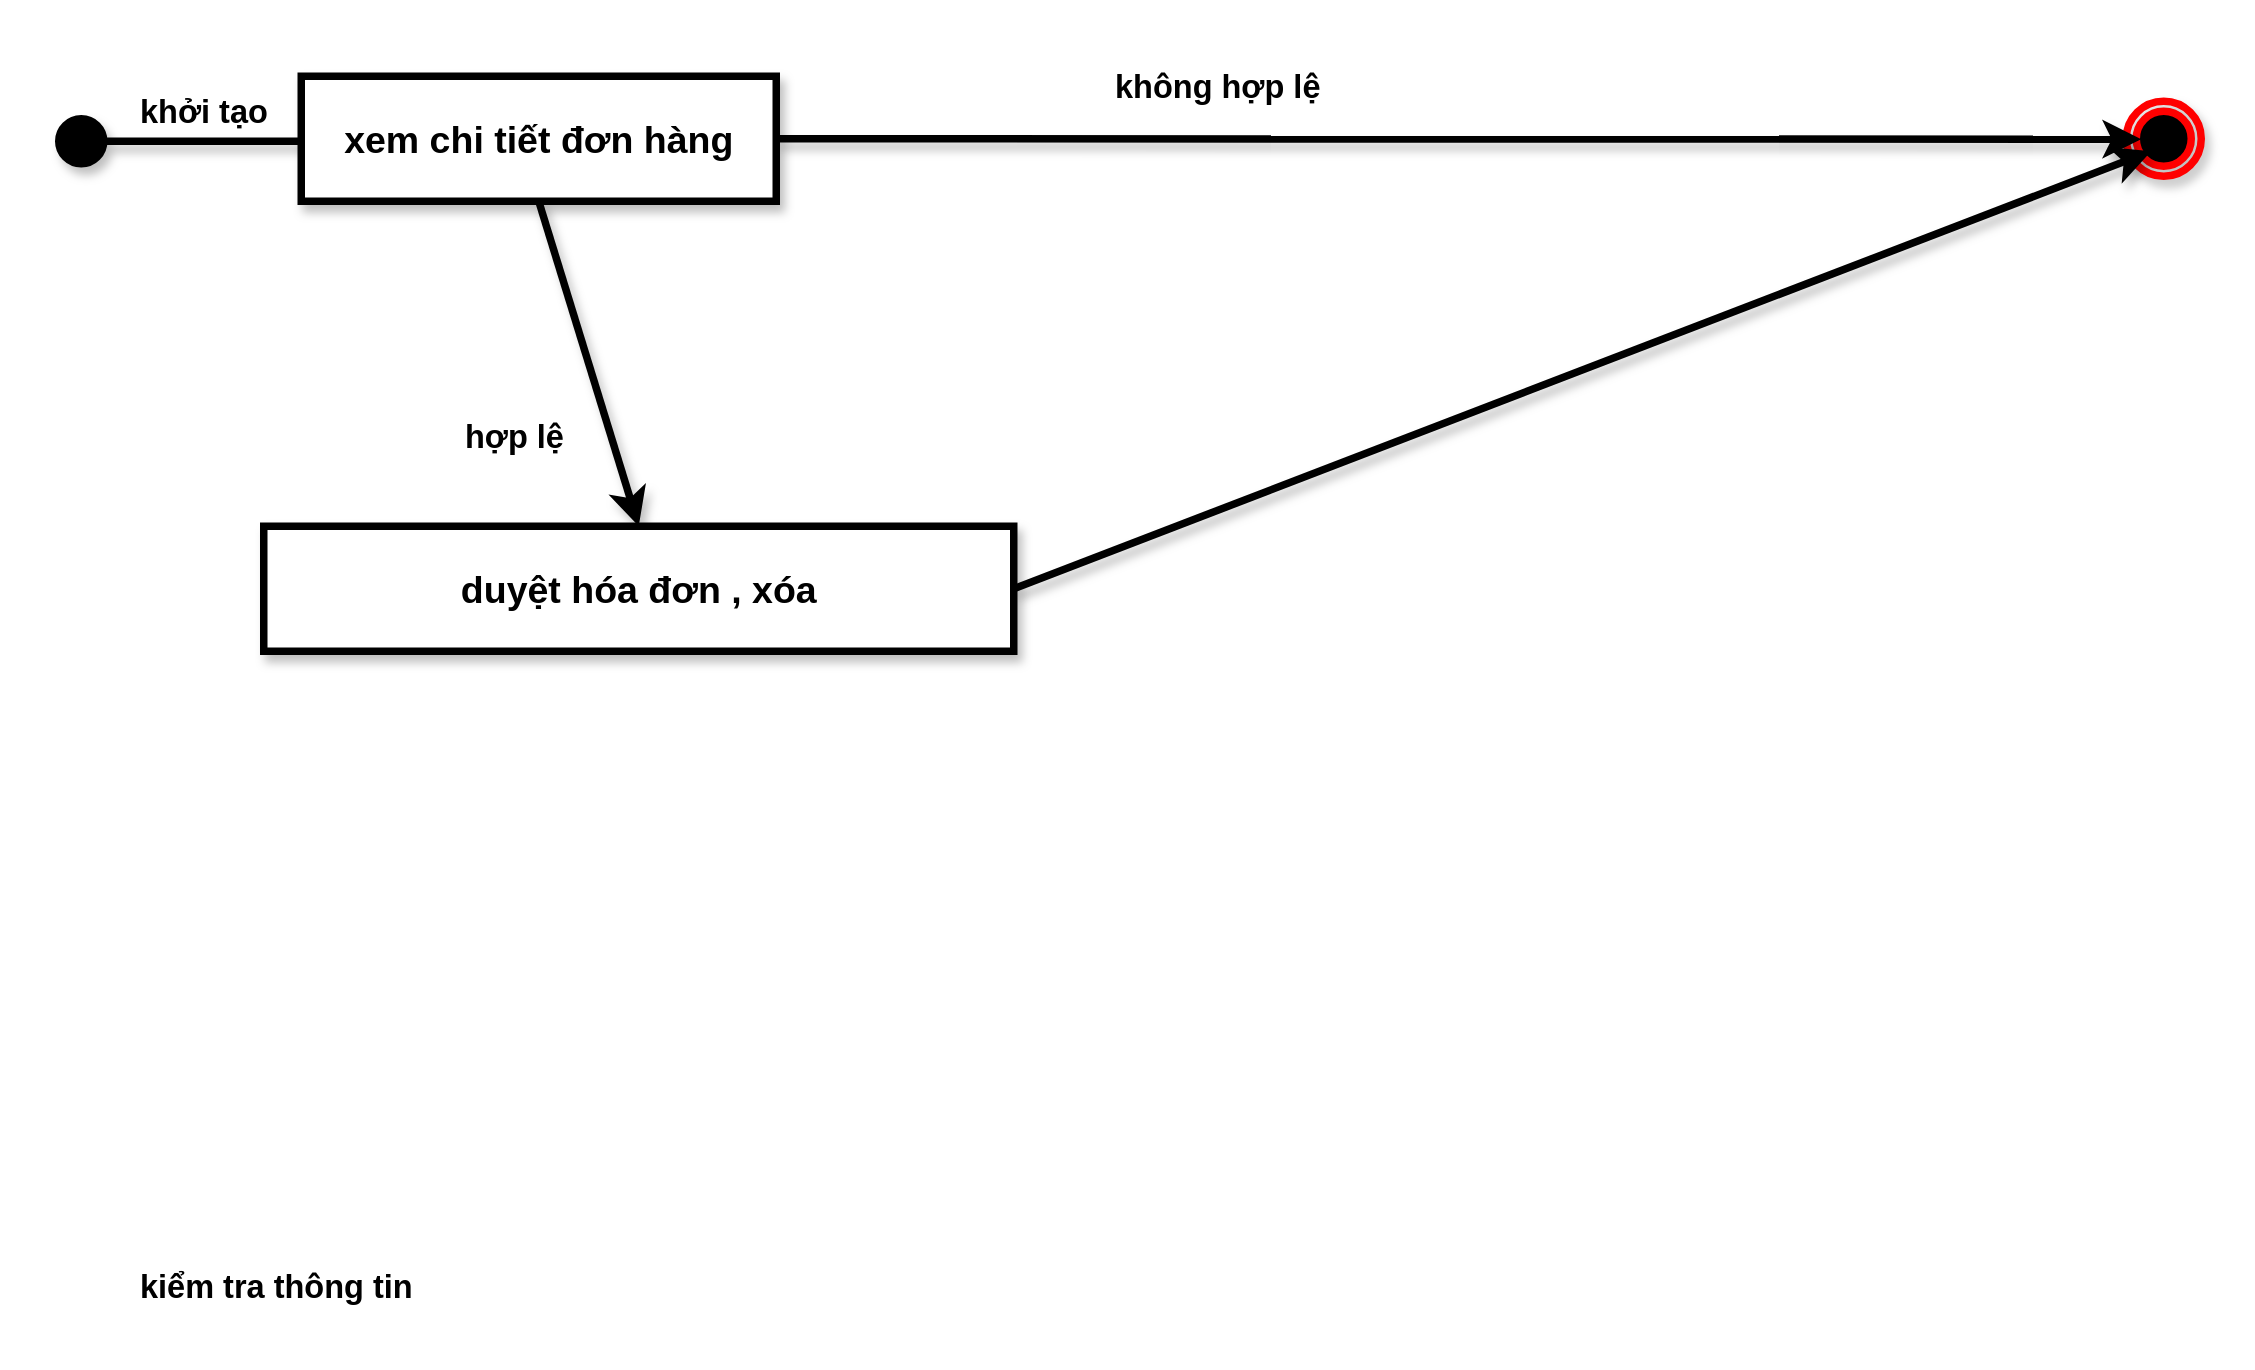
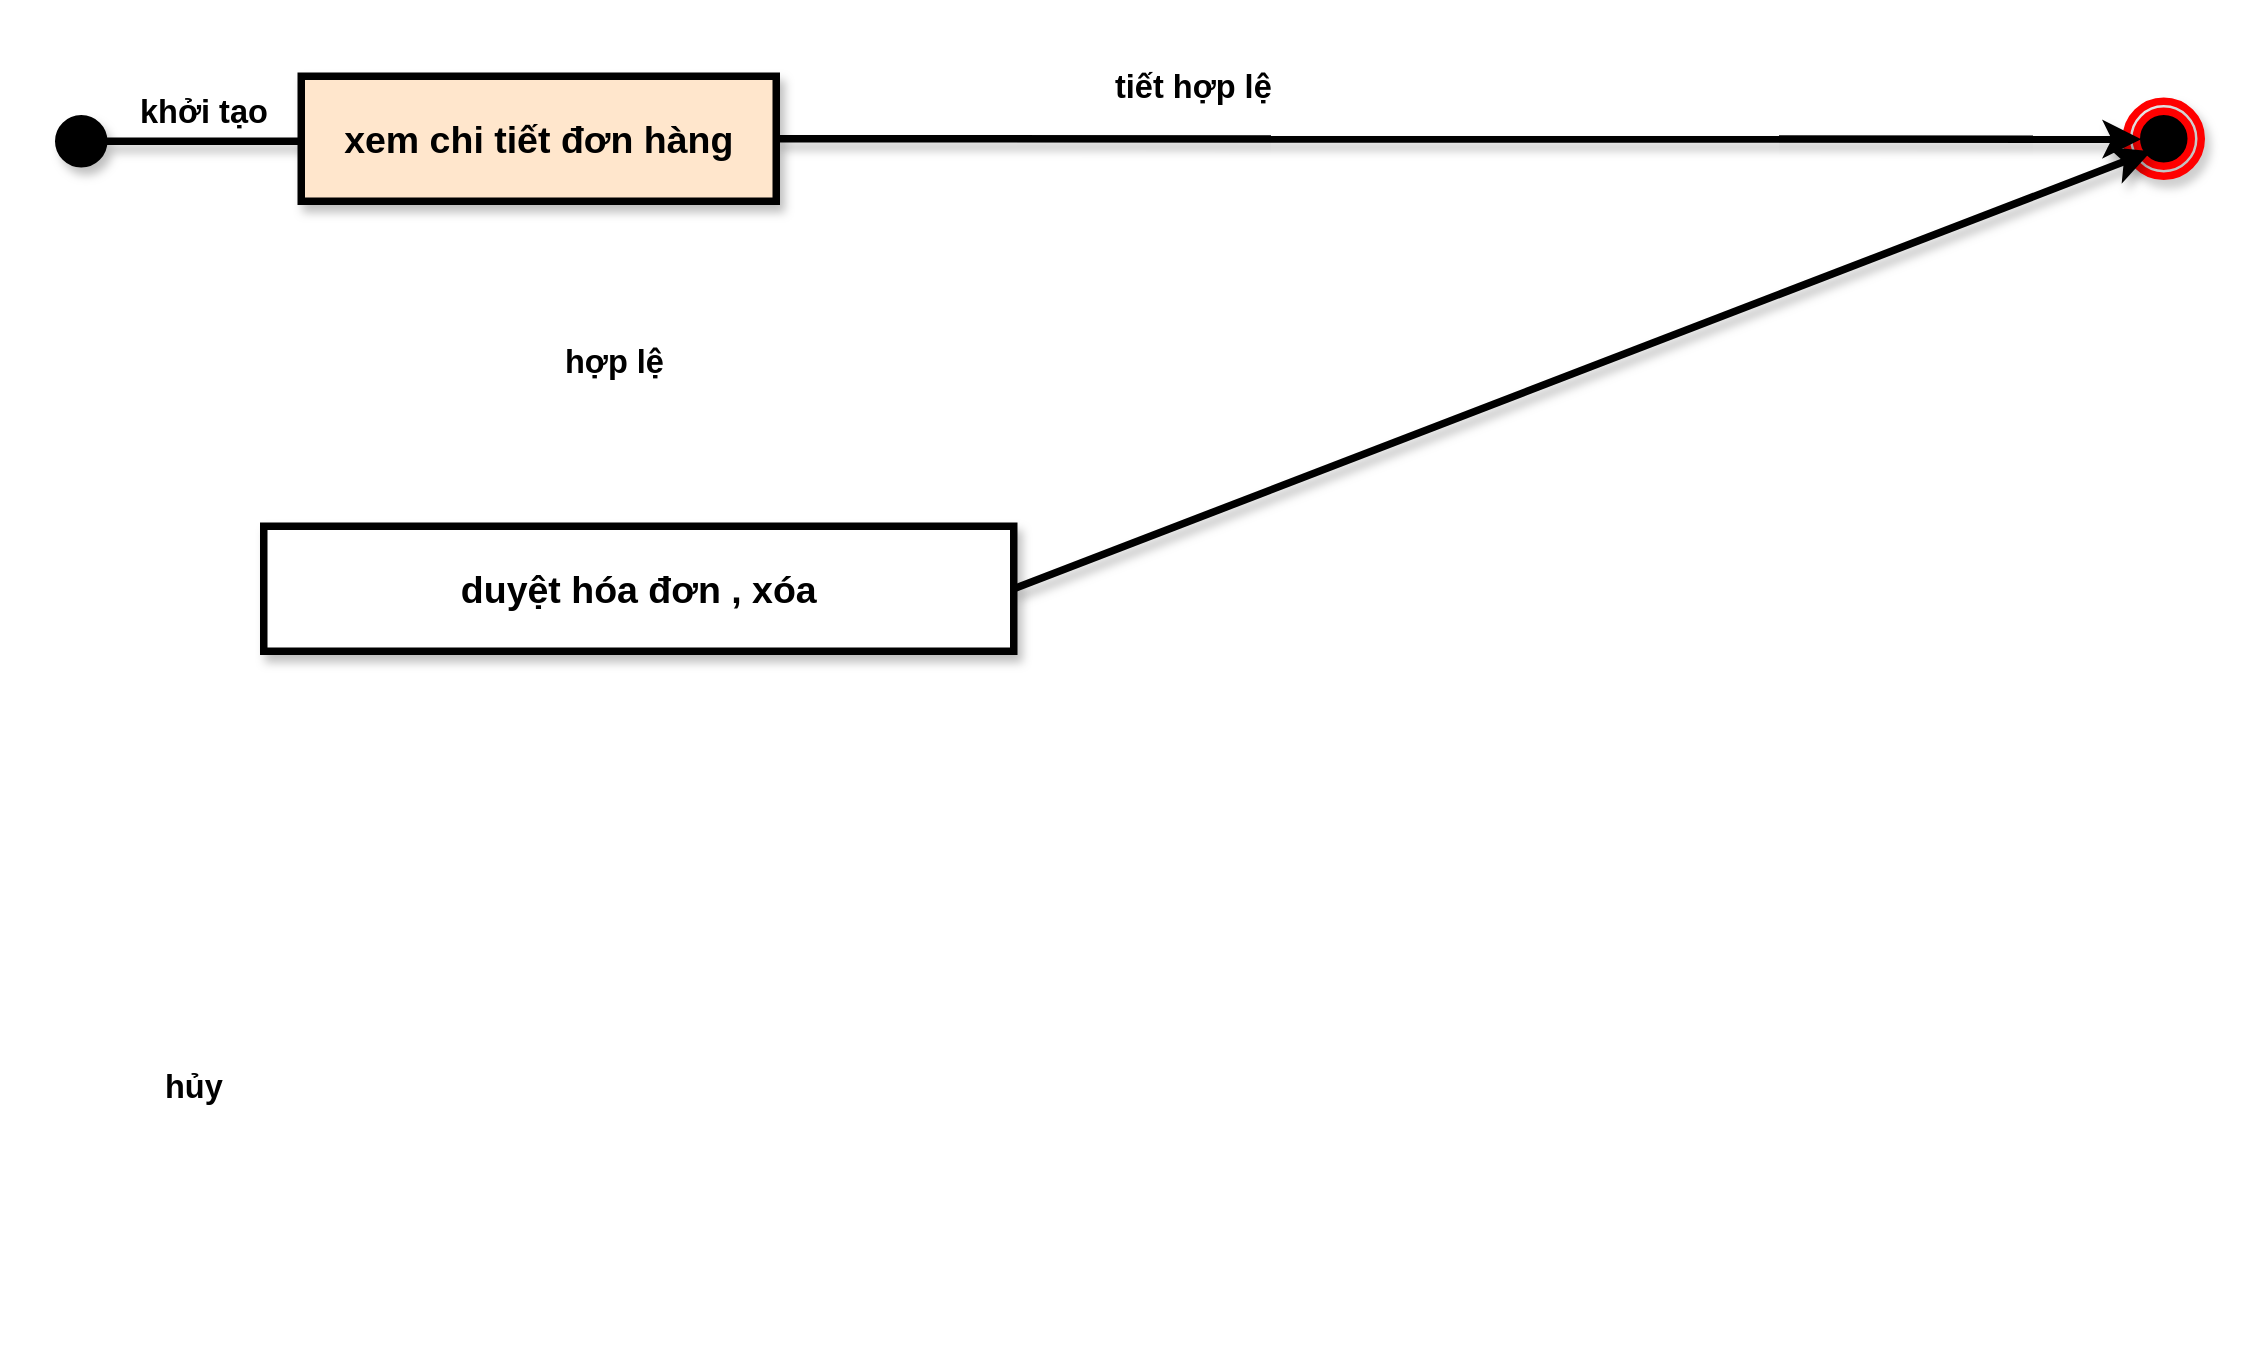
(1212, 87) -> (1198, 87)
(539, 139) -> (539, 139)
(585, 353) -> none
(614, 434) -> (714, 359)
none -> (314, 1084)
(289, 1284) -> none
